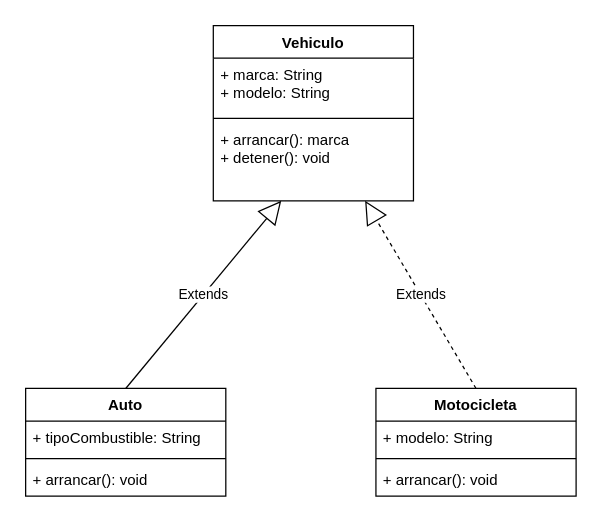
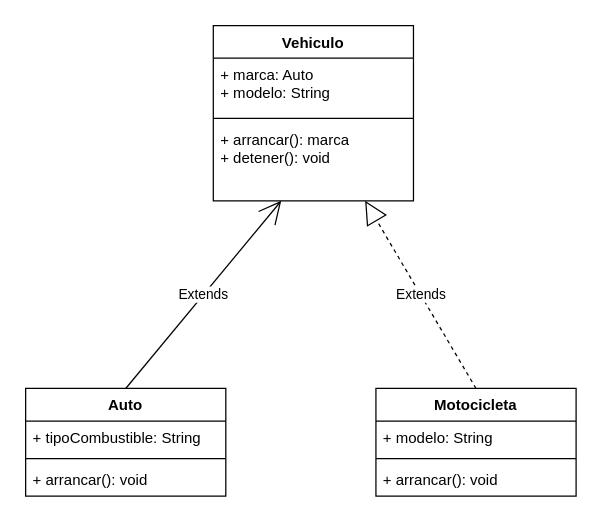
(278, 85) -> (278, 85)
(265, 220) -> (272, 212)
